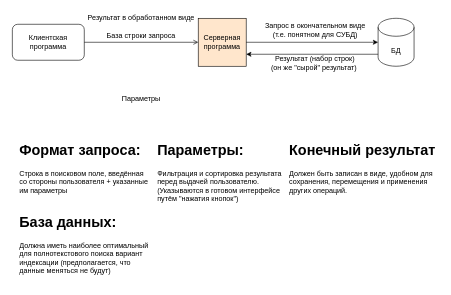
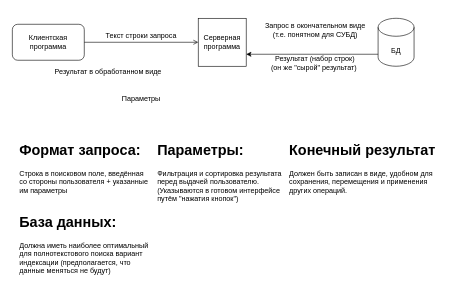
(141, 18) -> (108, 72)
(141, 36) -> (141, 36)
(222, 42) -> (222, 42)
(372, 42) -> none
